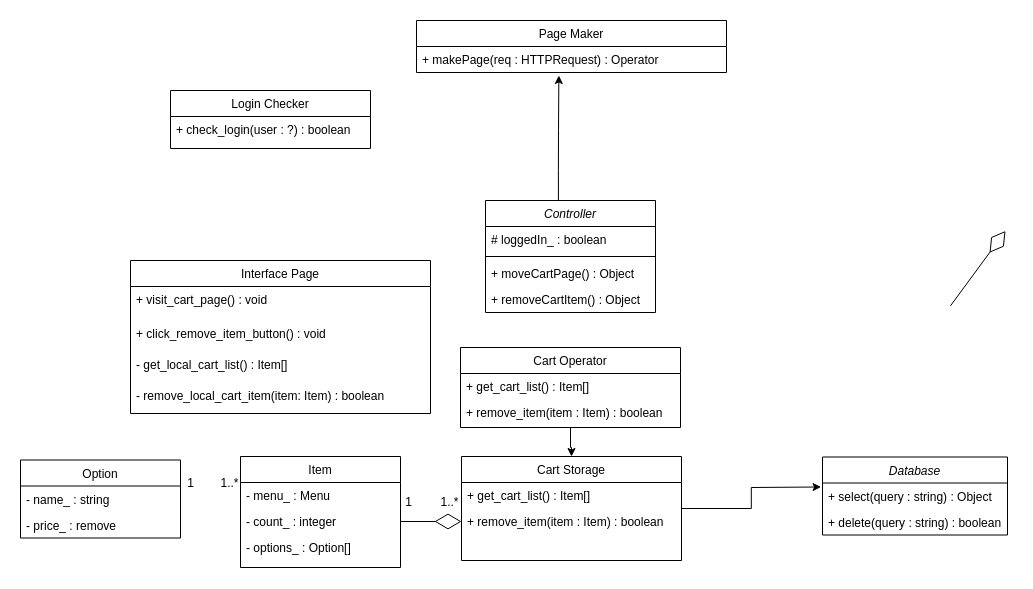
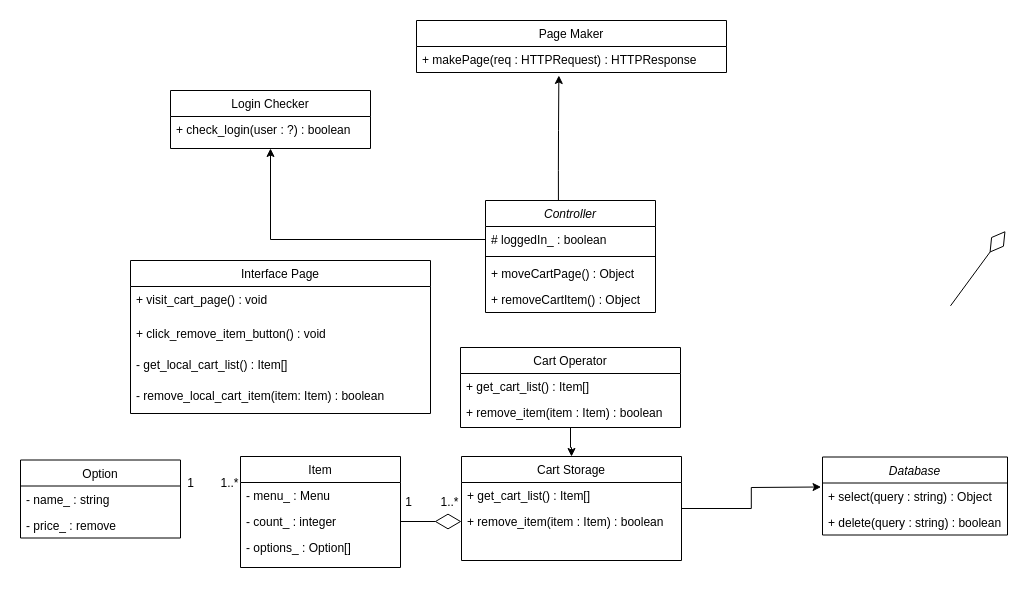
(545, 60) -> (559, 60)
none -> (335, 240)
